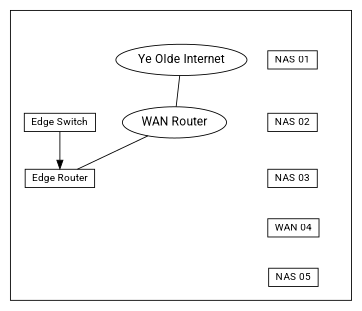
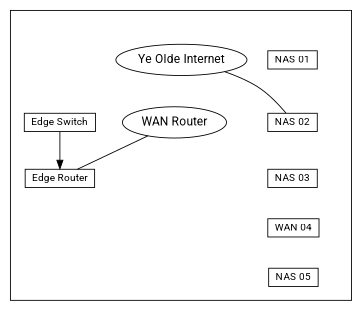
(178, 91) -> (266, 93)
